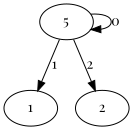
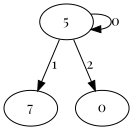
(31, 108) -> (31, 108)
(102, 108) -> (102, 108)
